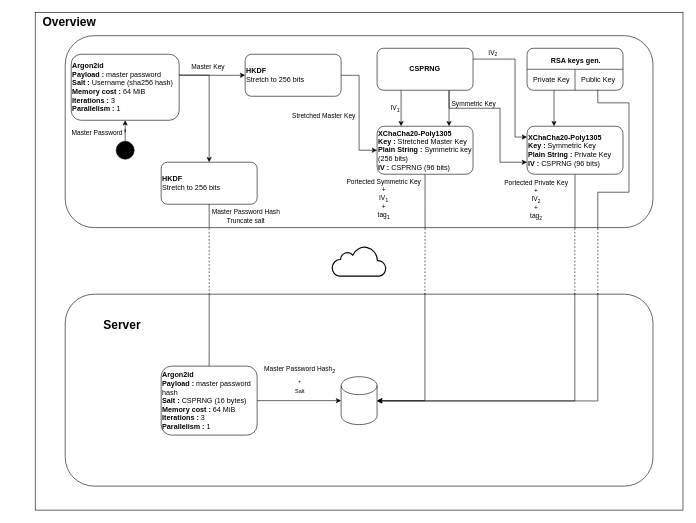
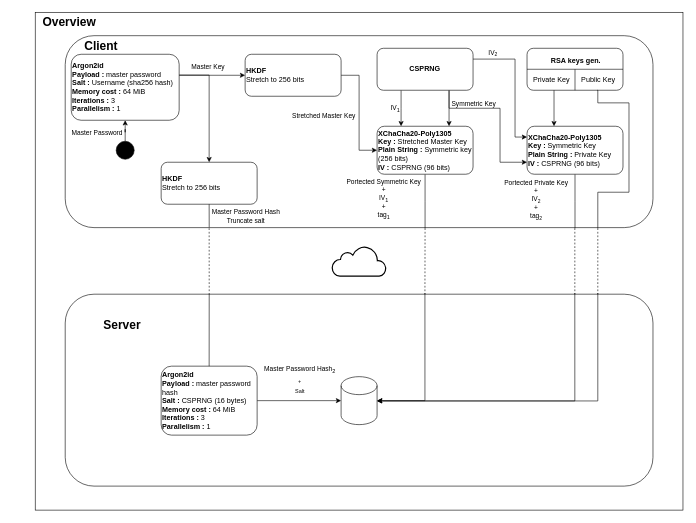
none -> (101, 45)
